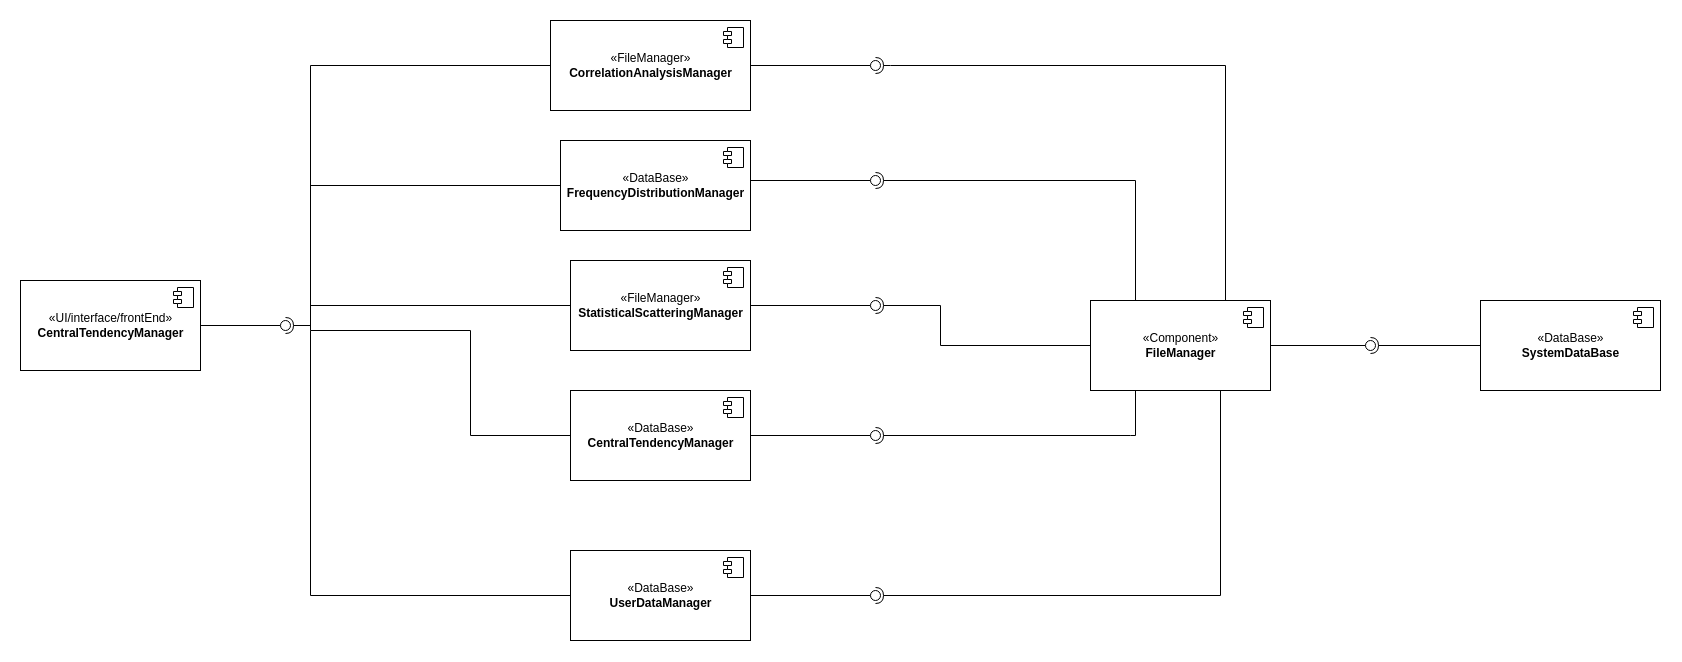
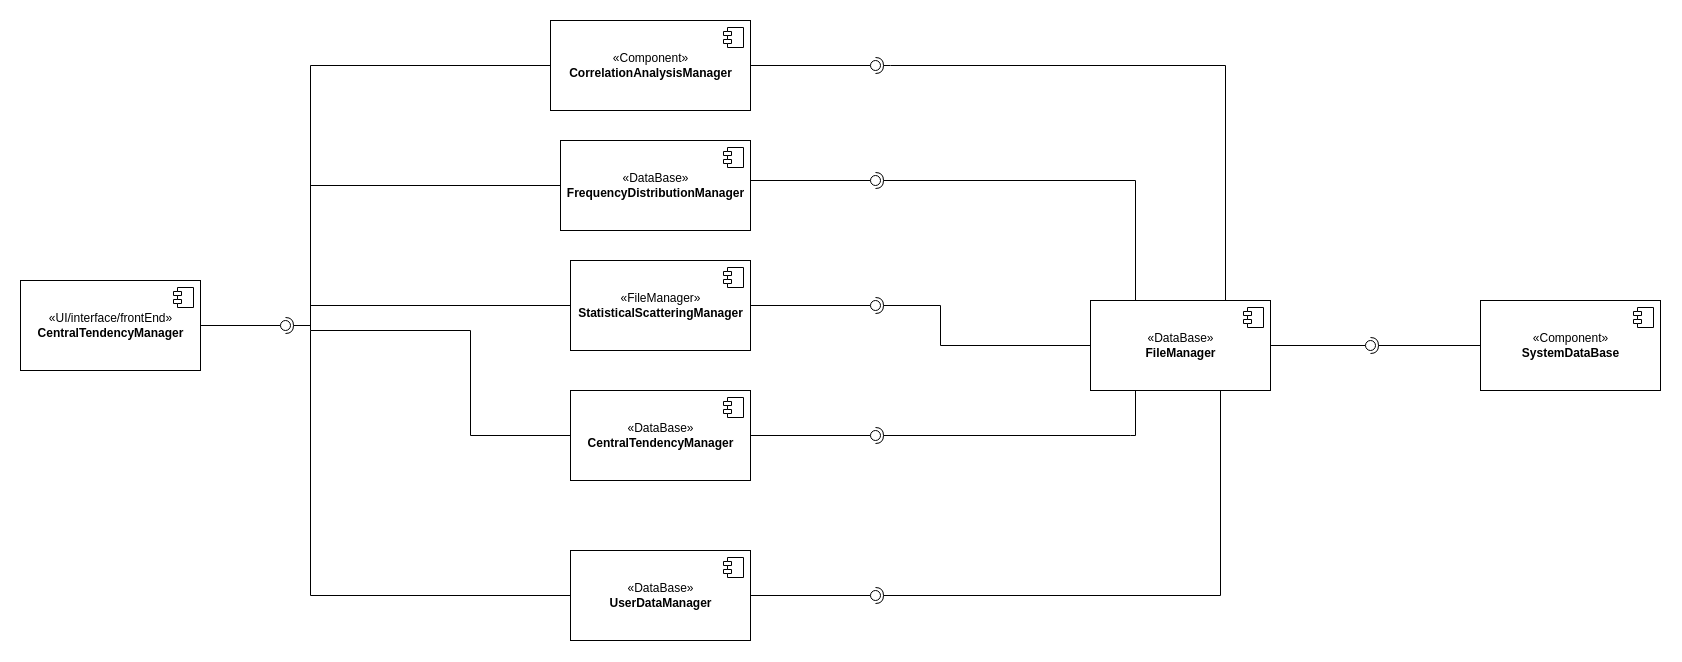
(651, 66) -> (651, 66)
(1181, 346) -> (1181, 346)
(1571, 346) -> (1571, 346)
